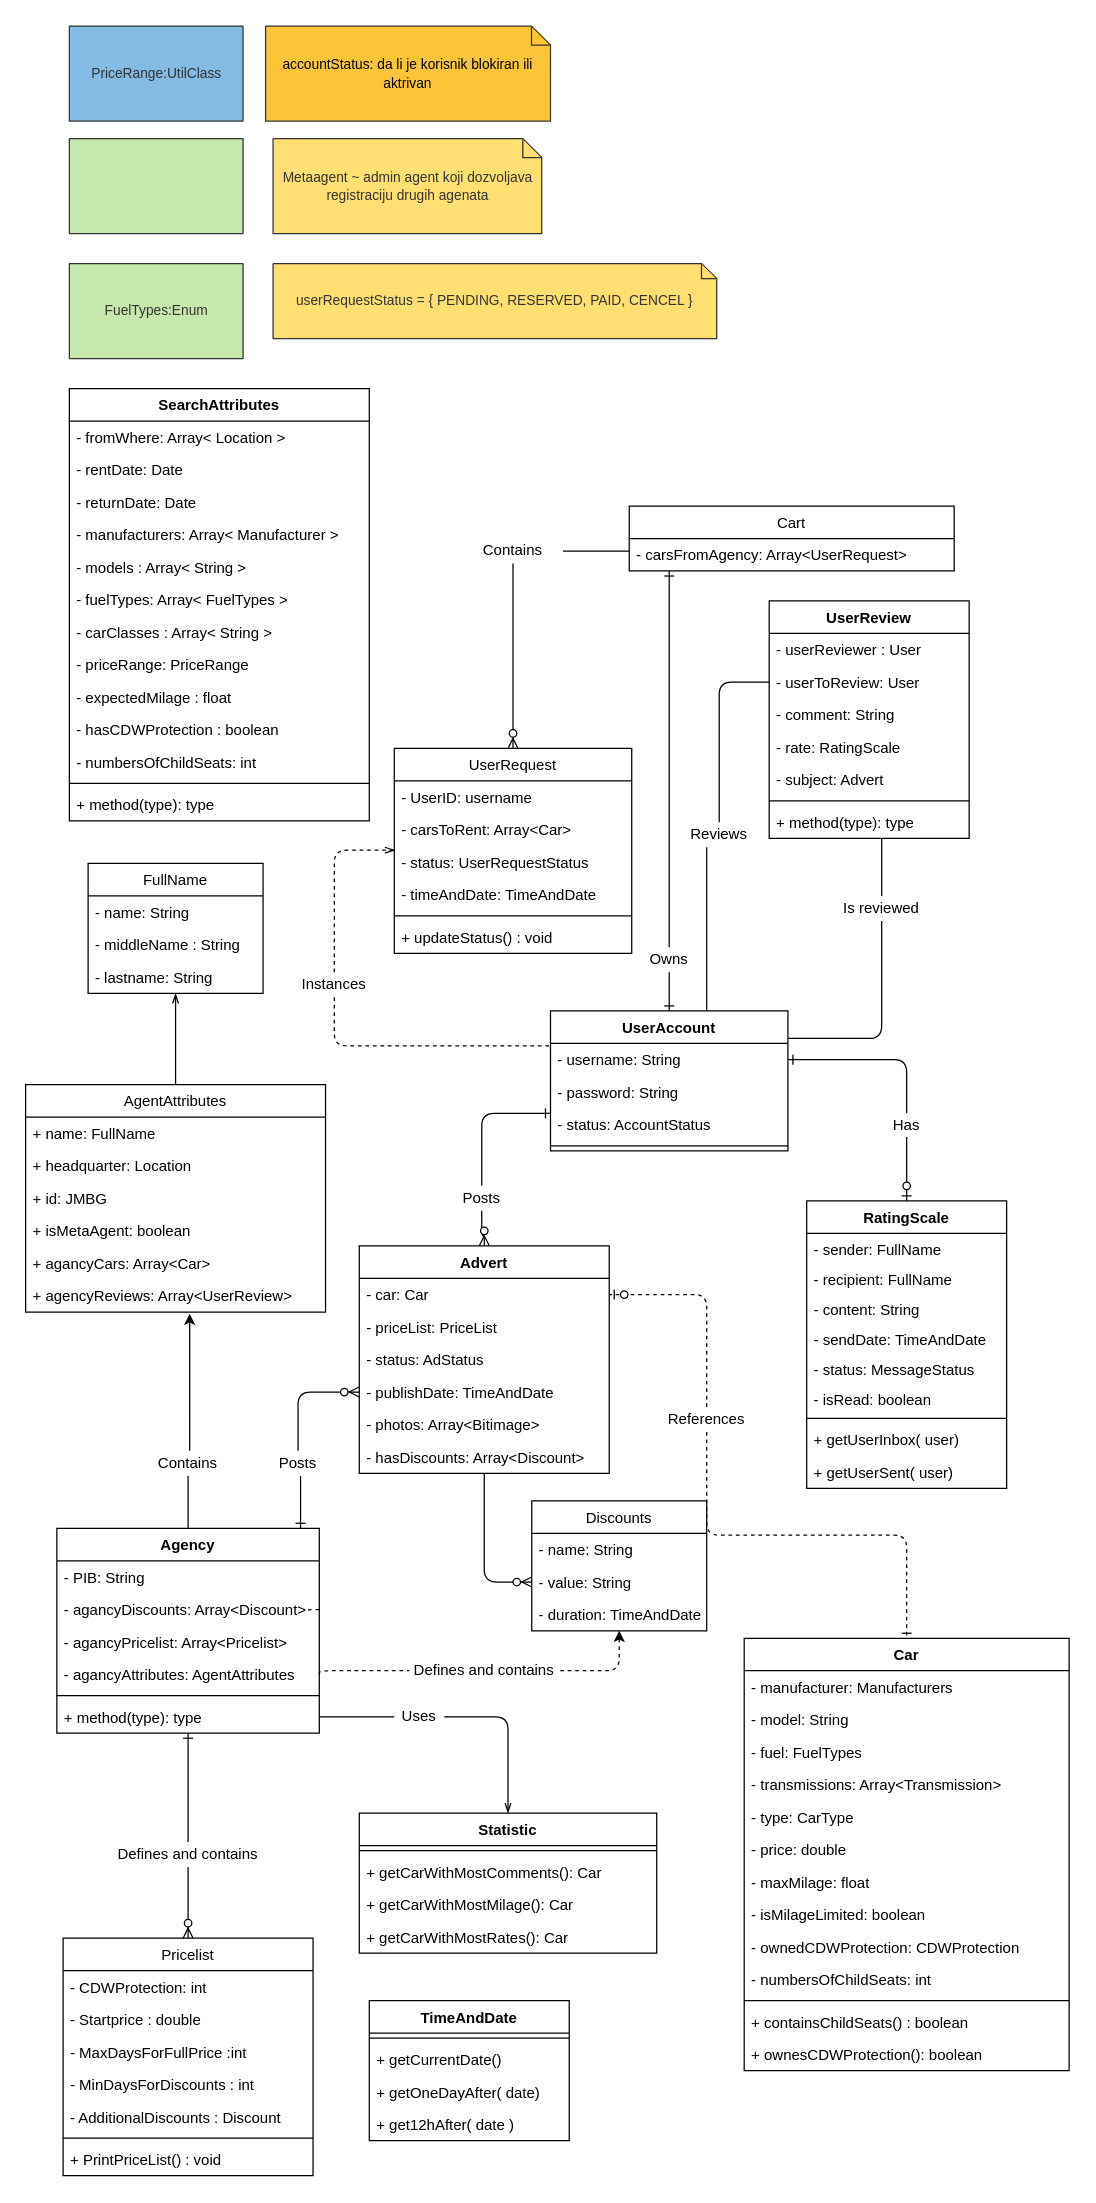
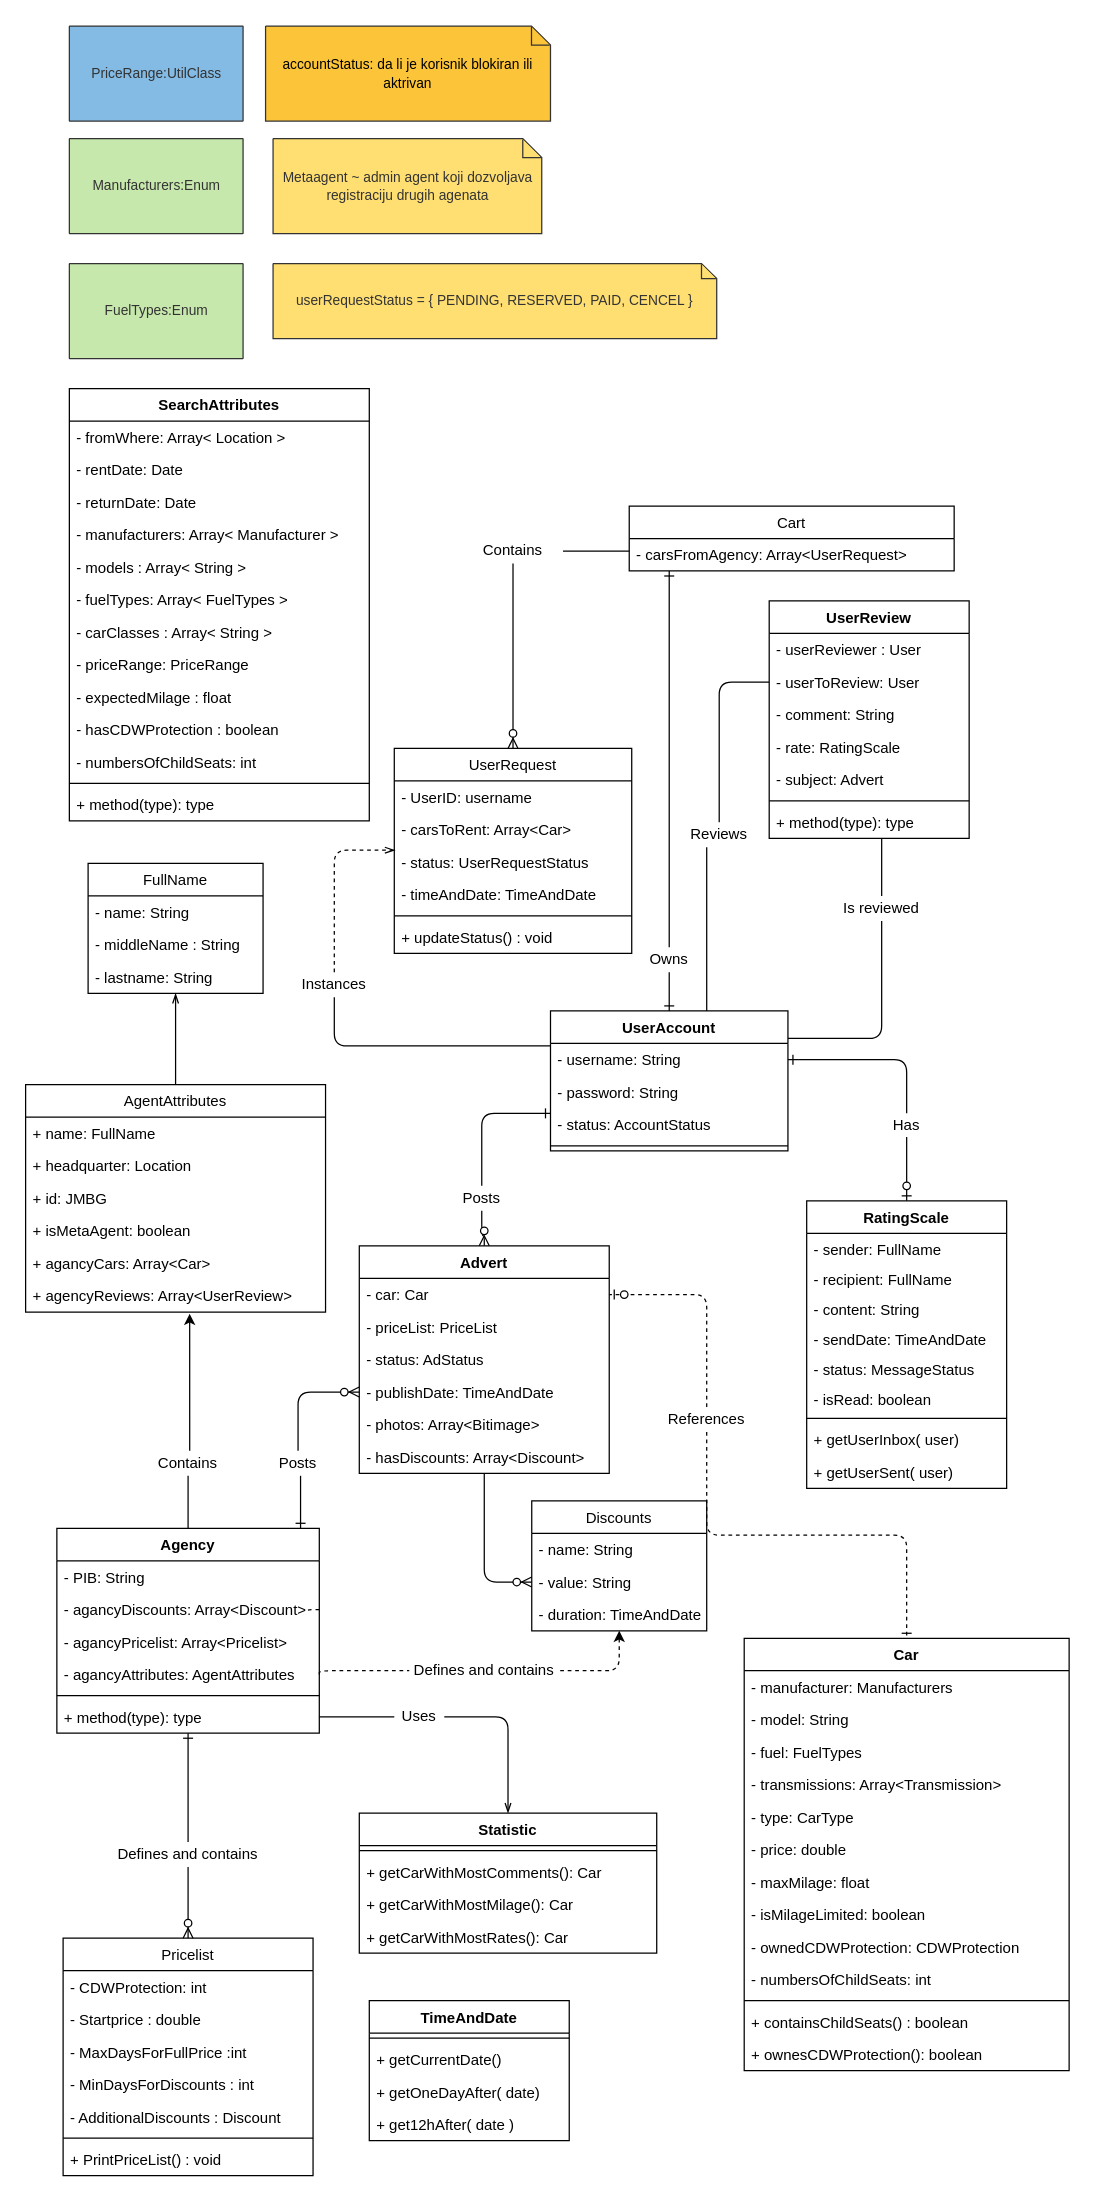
none -> (157, 185)
(423, 1046) -> (423, 1046)
